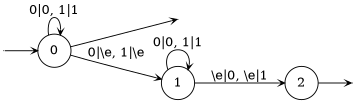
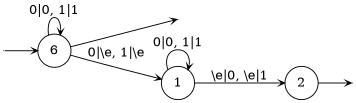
(54, 51) -> (54, 51)
